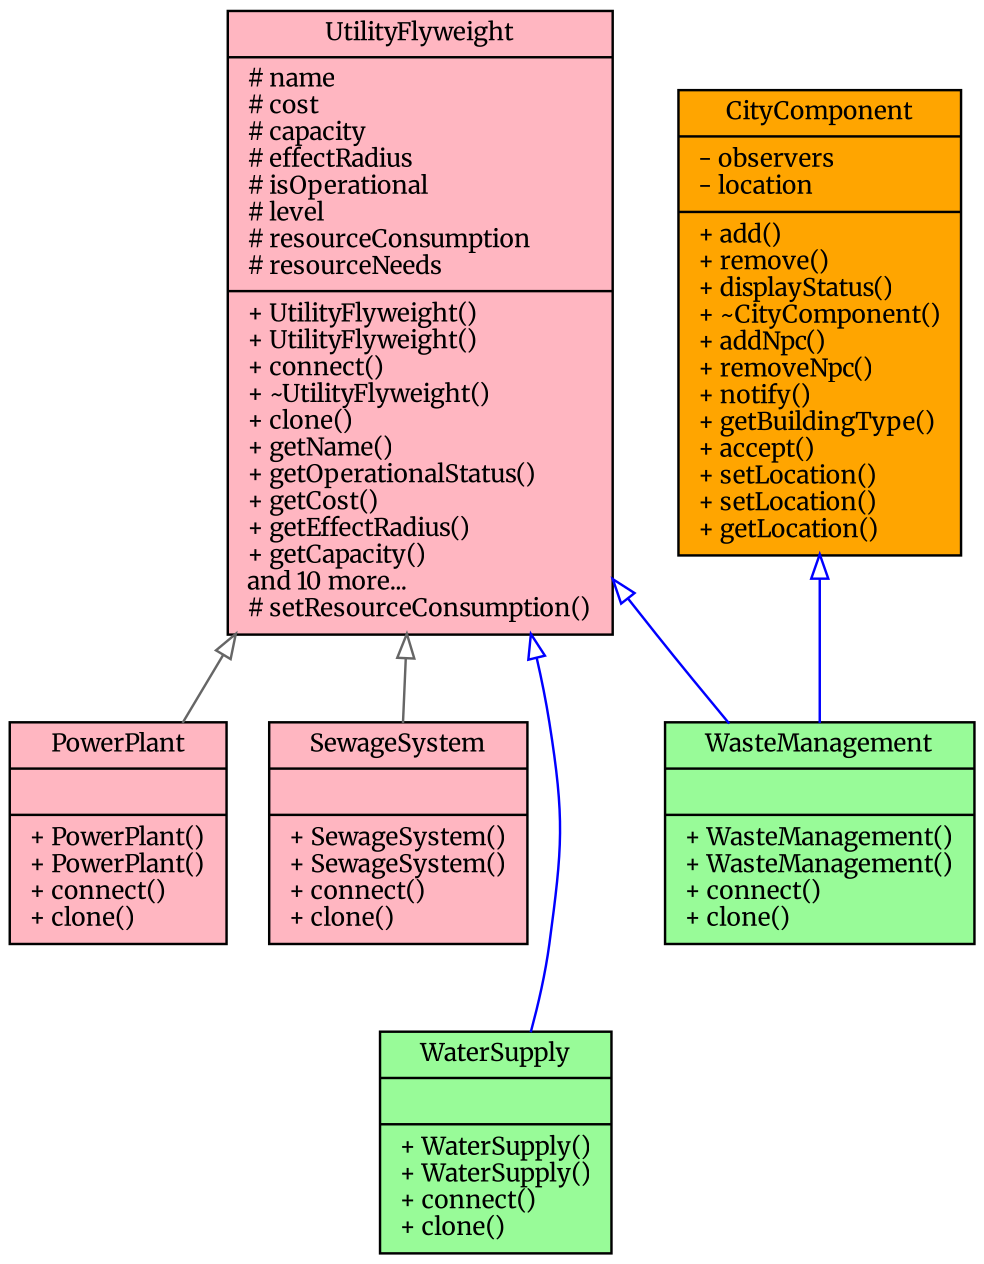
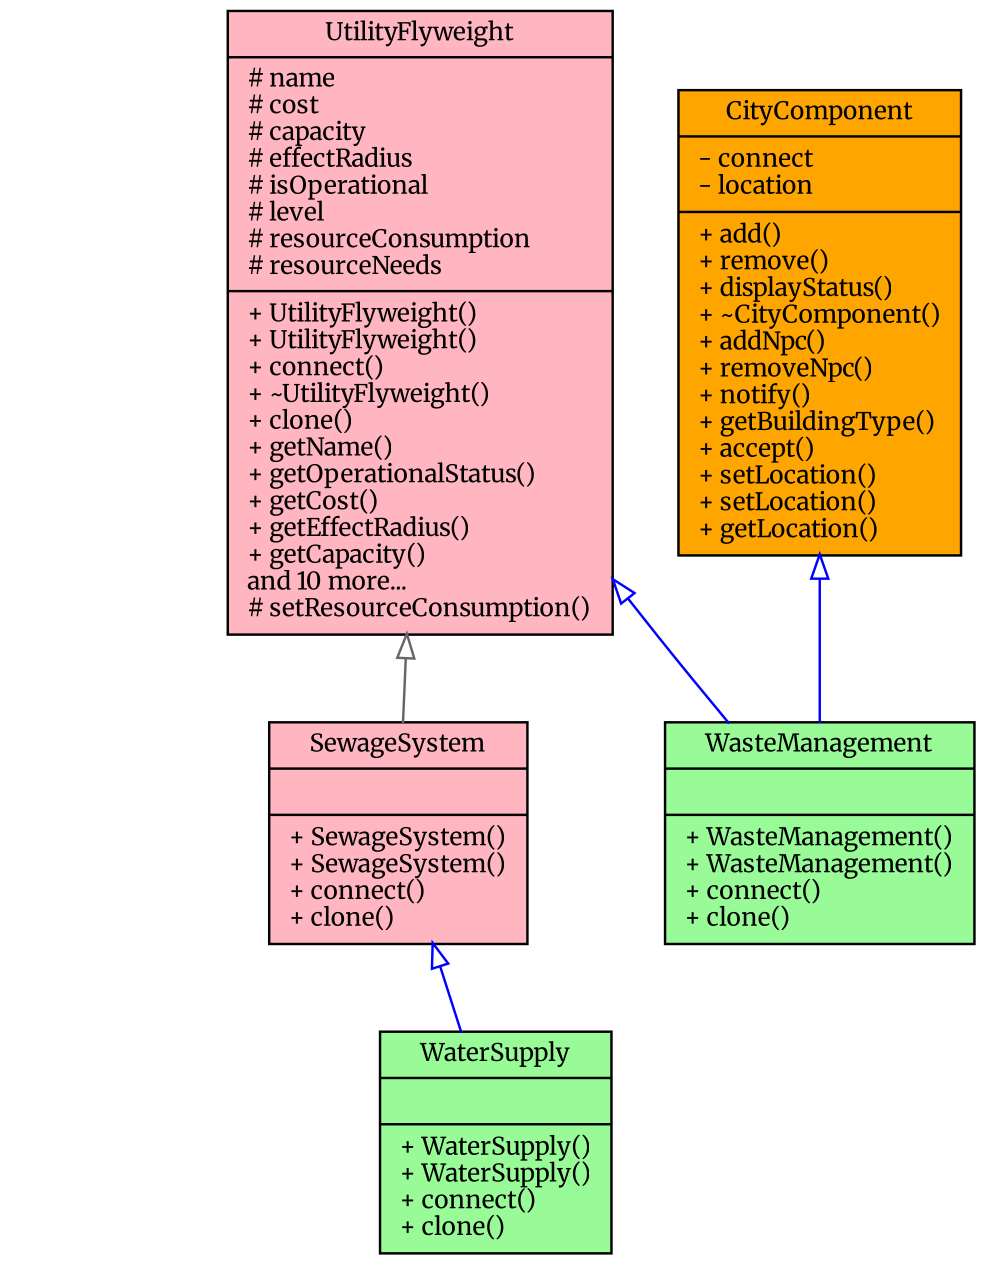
(767, 160) -> (756, 160)
(118, 833) -> none
(560, 846) -> (451, 1000)
